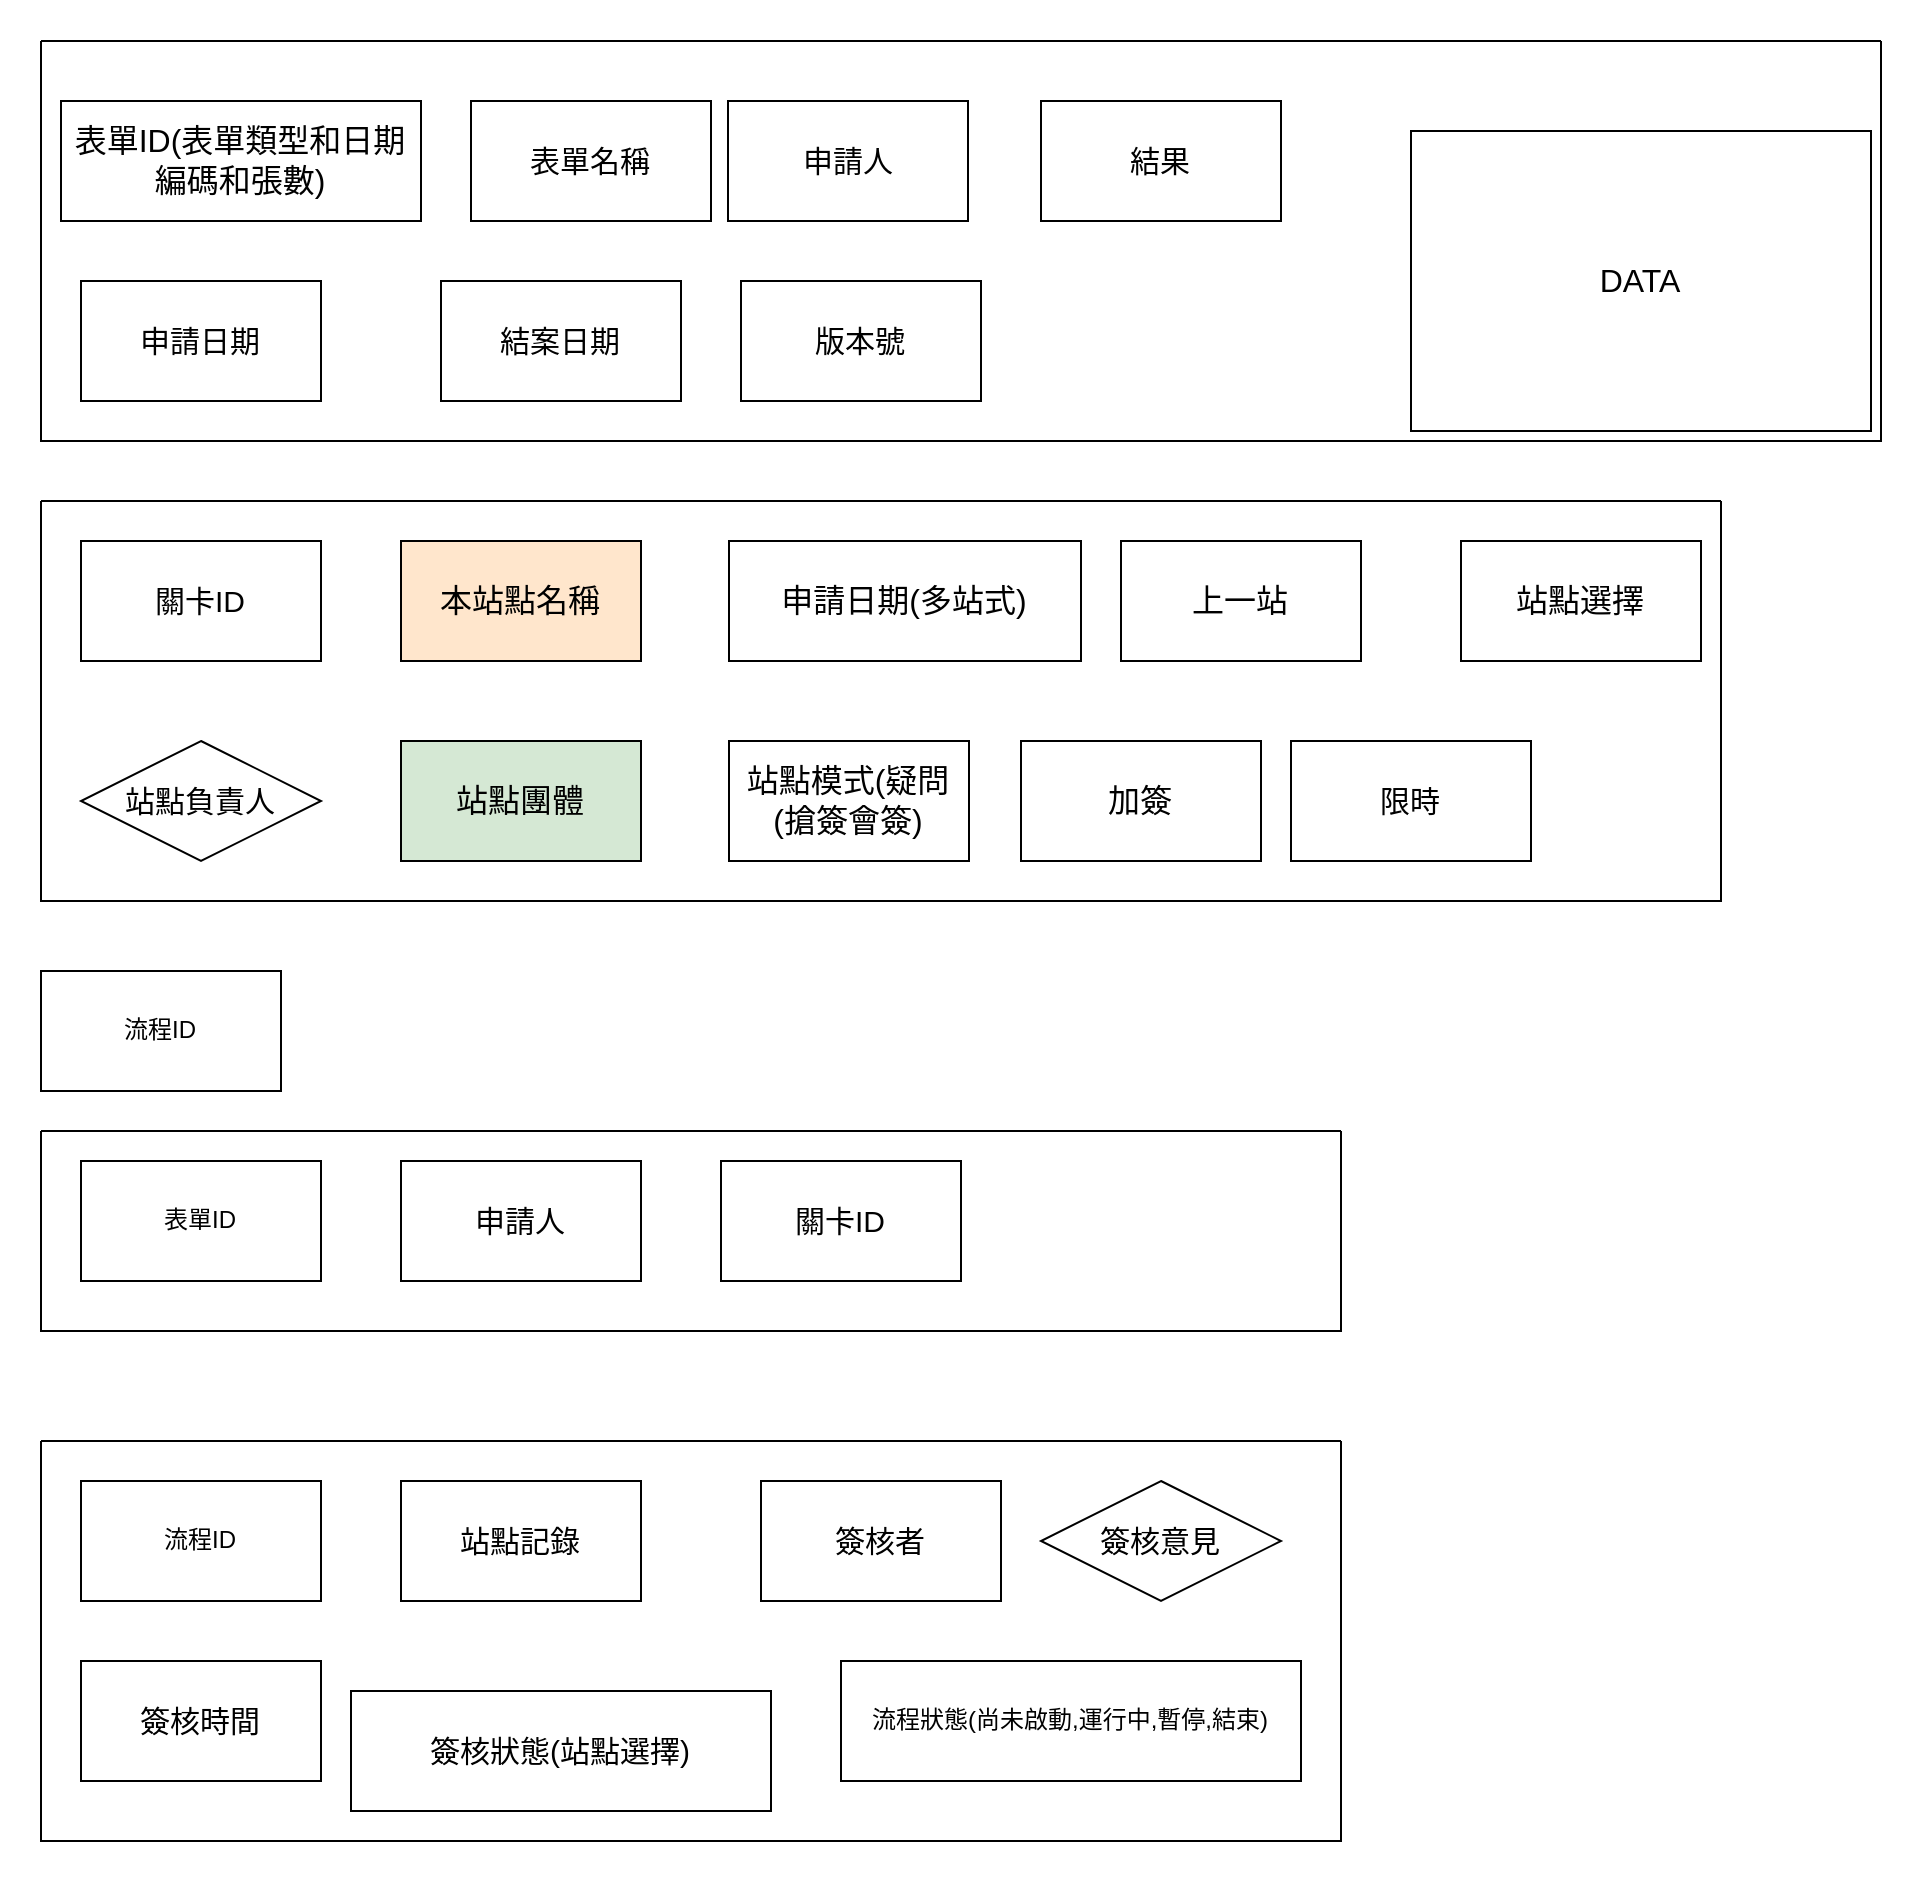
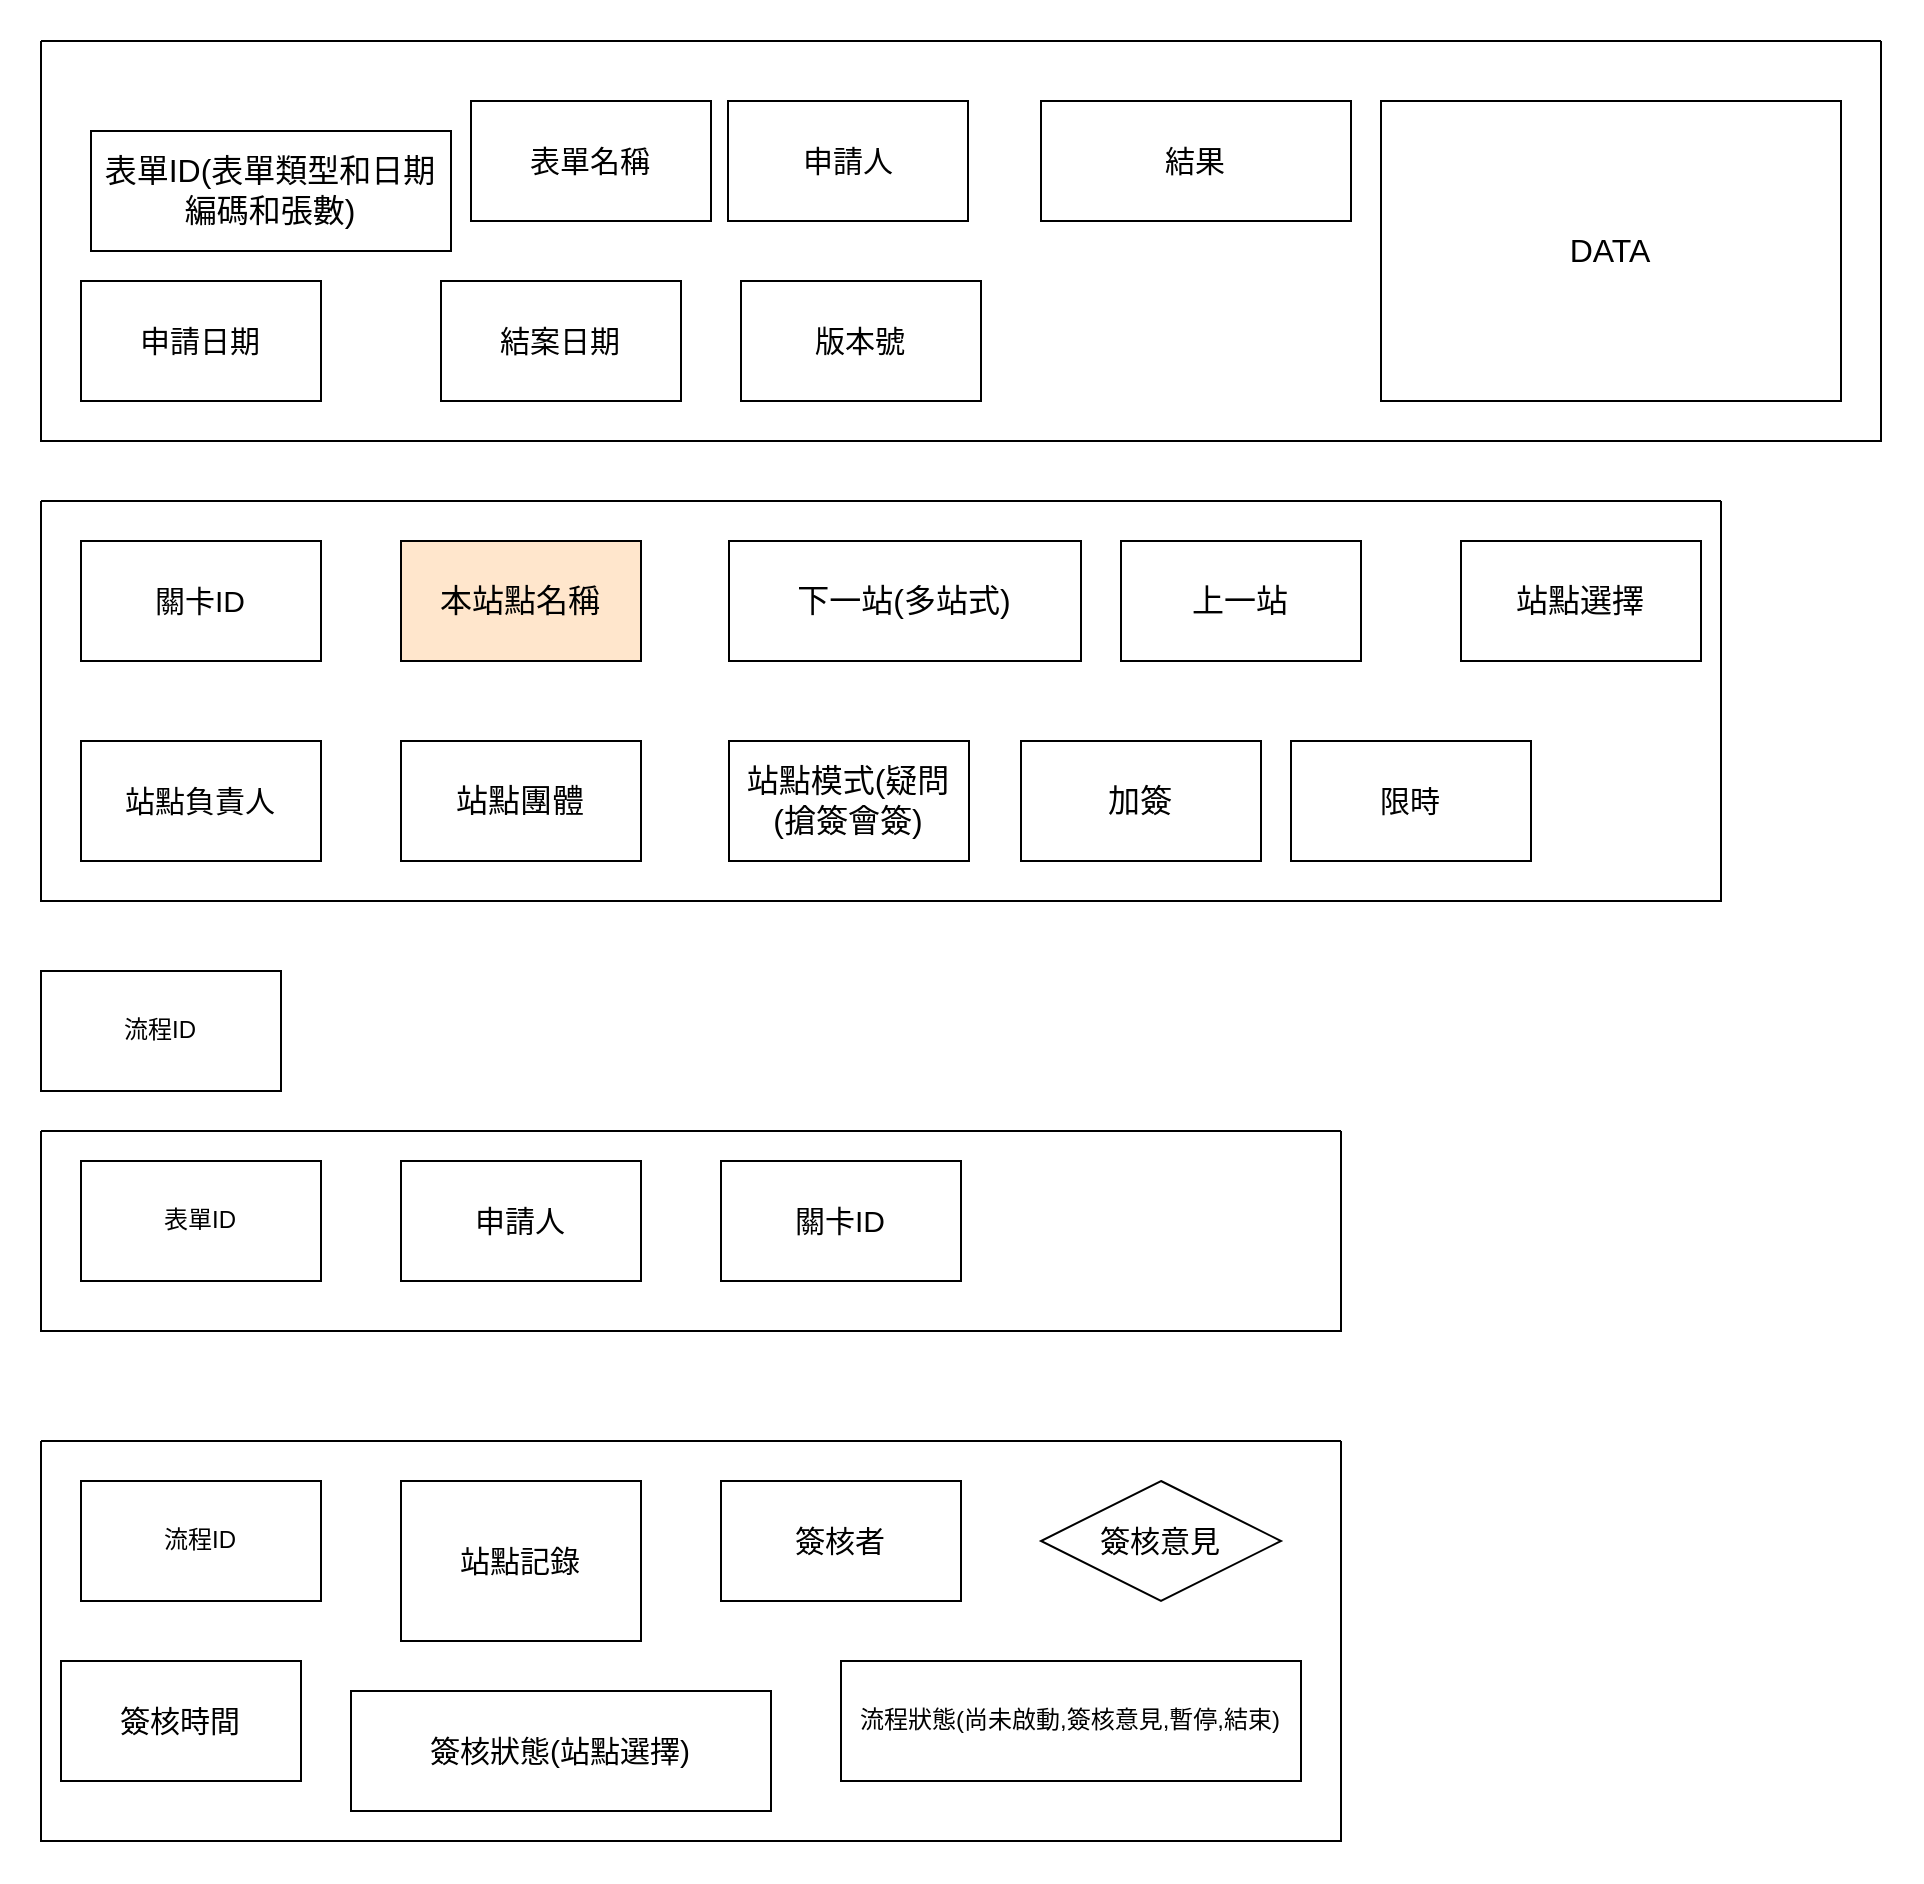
(241, 161) -> (271, 191)
(1161, 161) -> (1196, 161)
(1641, 281) -> (1611, 251)
(905, 601) -> (905, 601)
(201, 801) -> (201, 801)
(521, 801) -> (521, 801)
(521, 1541) -> (521, 1561)
(881, 1541) -> (841, 1541)
(201, 1721) -> (181, 1721)
(1071, 1721) -> (1071, 1721)
